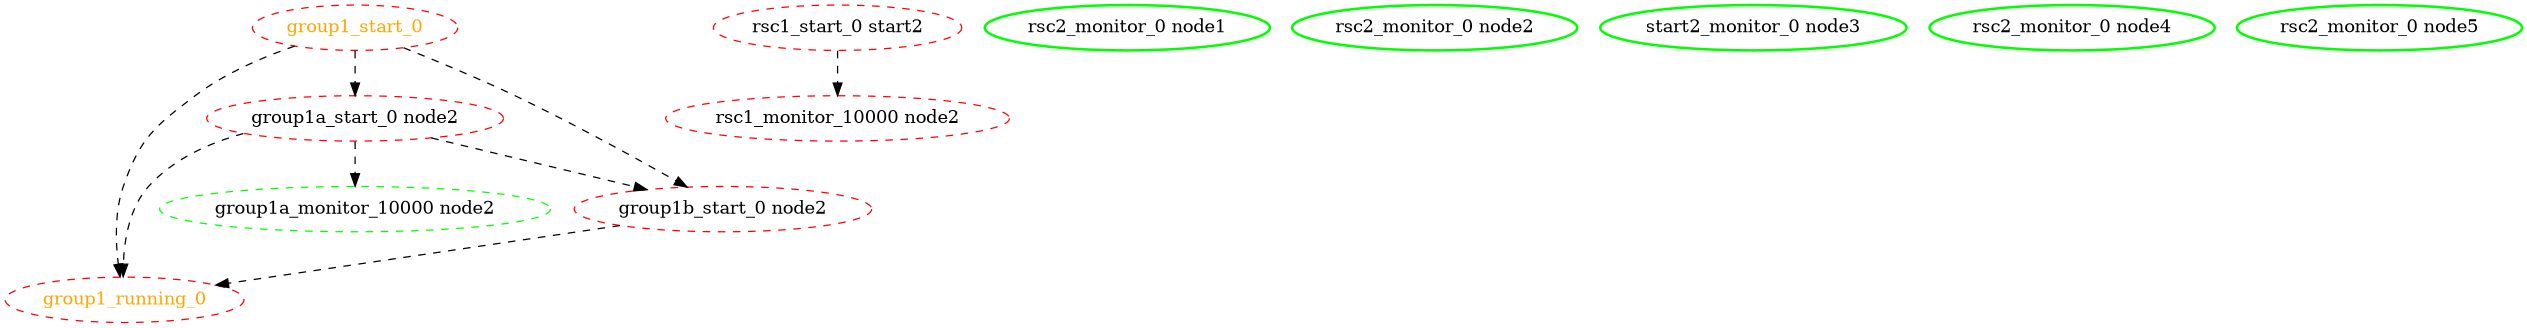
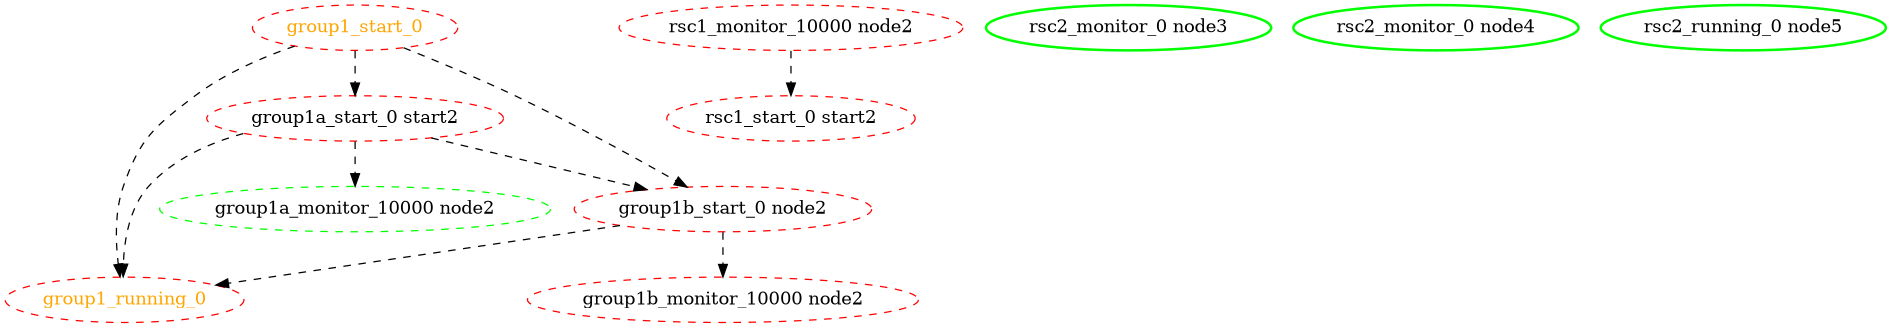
(1127, 28) -> none
(1435, 28) -> none
(1753, 28) -> (1129, 28)
(2379, 28) -> (1743, 28)
(838, 67) -> (791, 67)
(355, 118) -> (355, 118)
none -> (723, 300)
